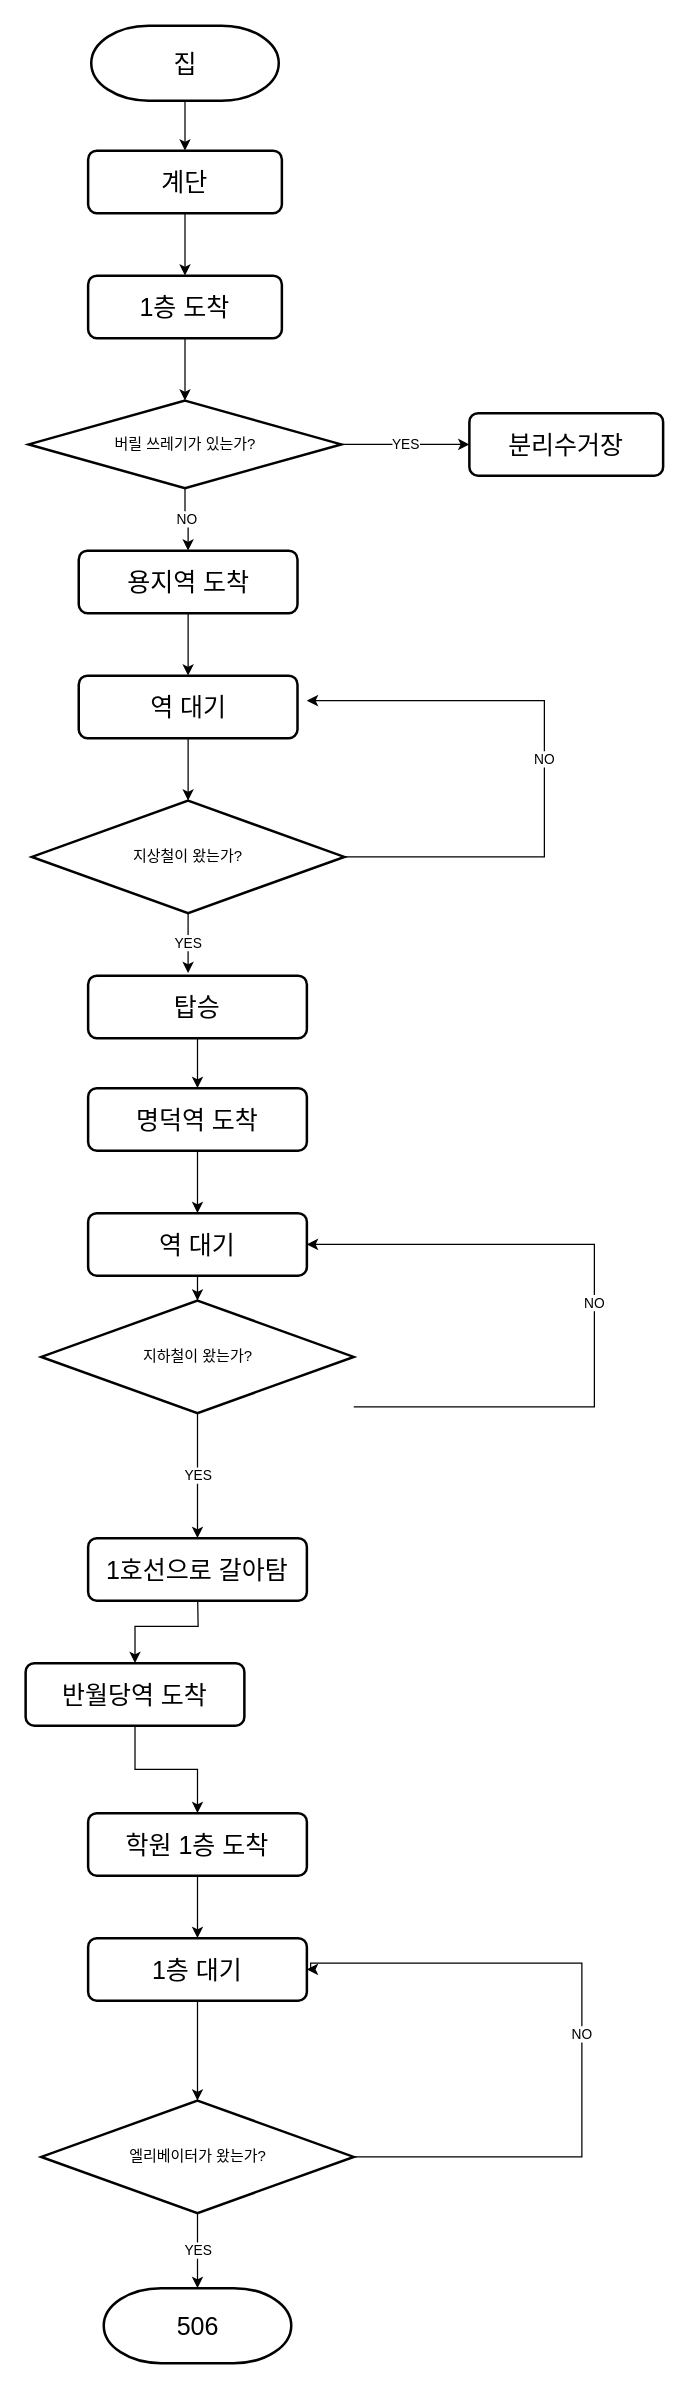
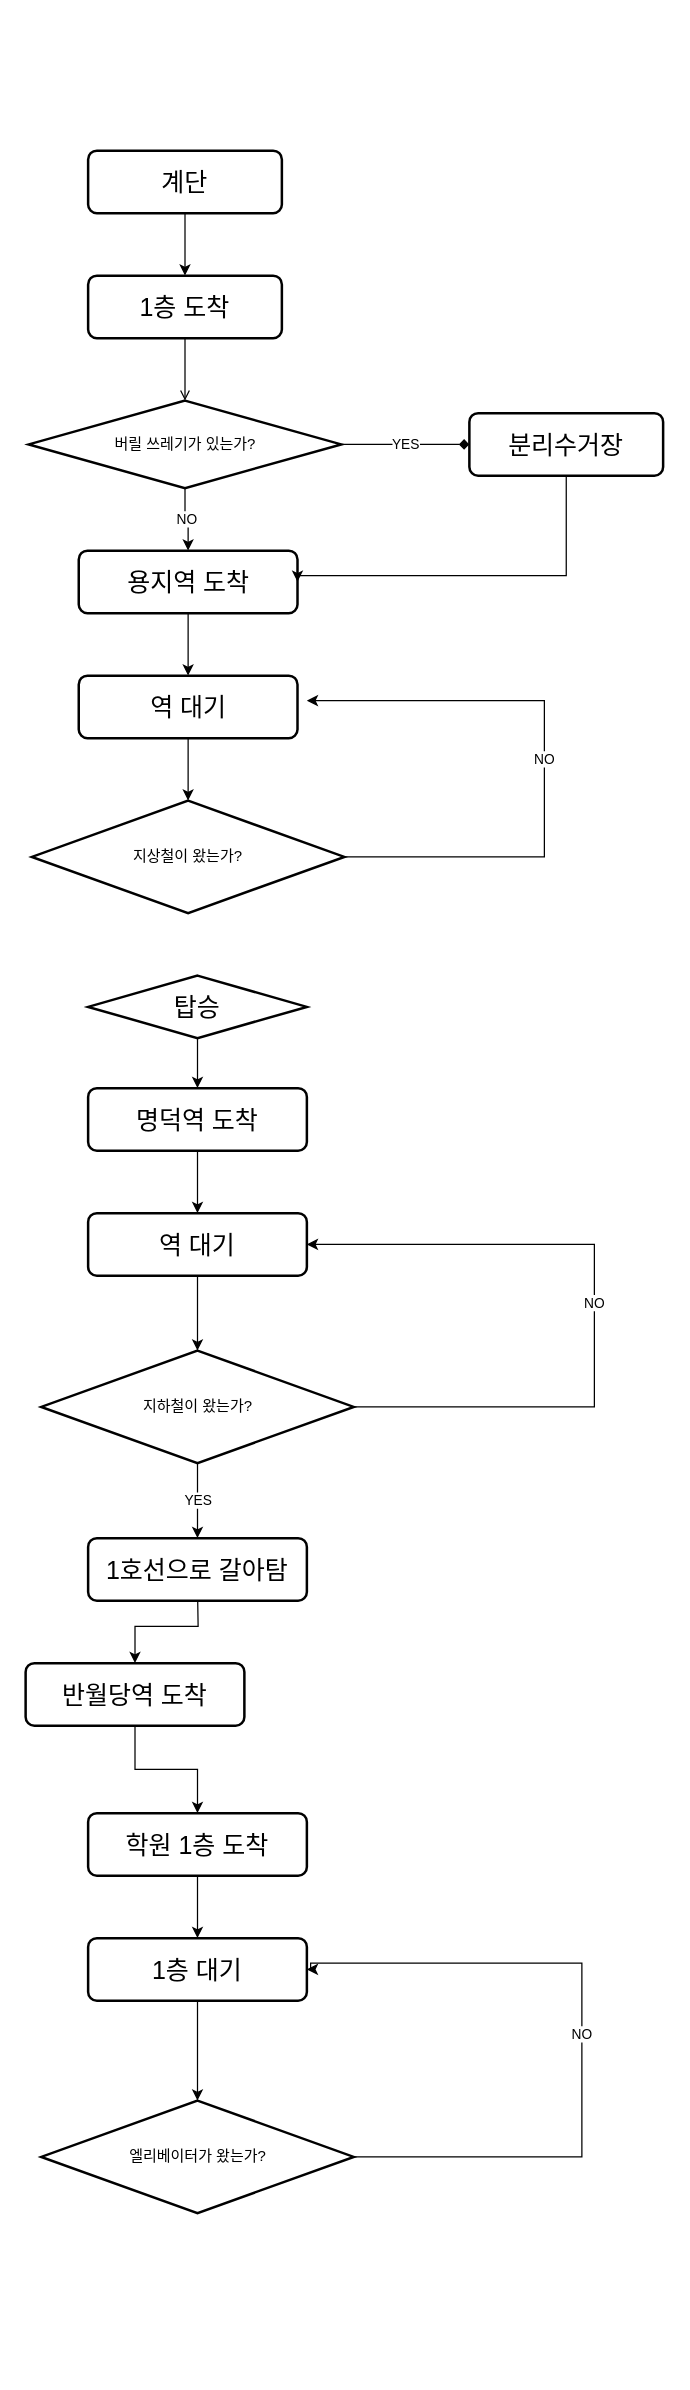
(185, 63) -> none
(185, 122) -> none
(185, 391) -> (185, 392)
(459, 444) -> (459, 444)
none -> (482, 576)
(188, 939) -> none
(198, 1007) -> (198, 1007)
(198, 1357) -> (198, 1407)
(198, 2246) -> none
(198, 2326) -> none
